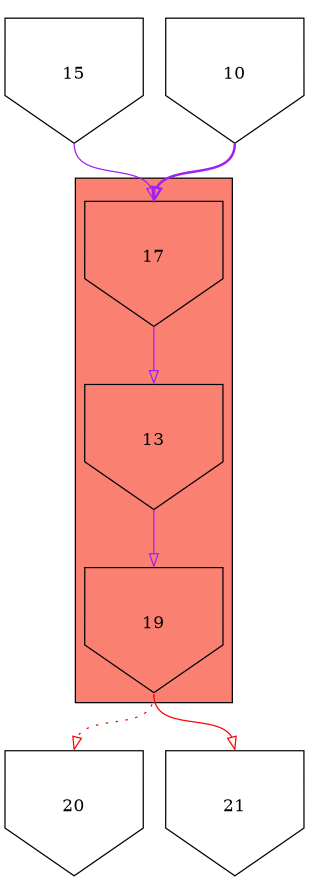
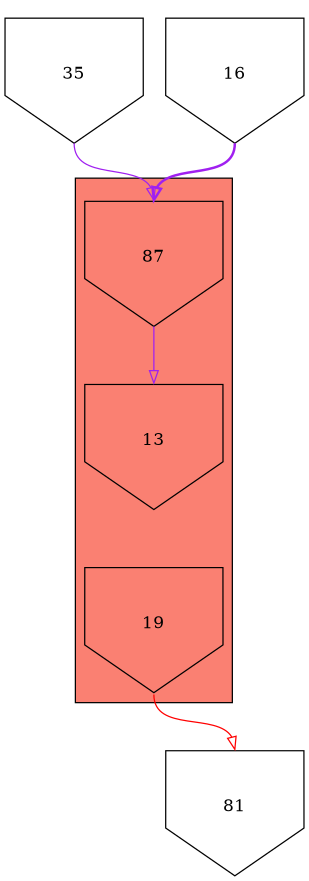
(74, 74) -> (74, 74)
(235, 74) -> (235, 74)
(154, 257) -> (154, 257)
(154, 531) -> none
(74, 807) -> none
(235, 807) -> (235, 807)
